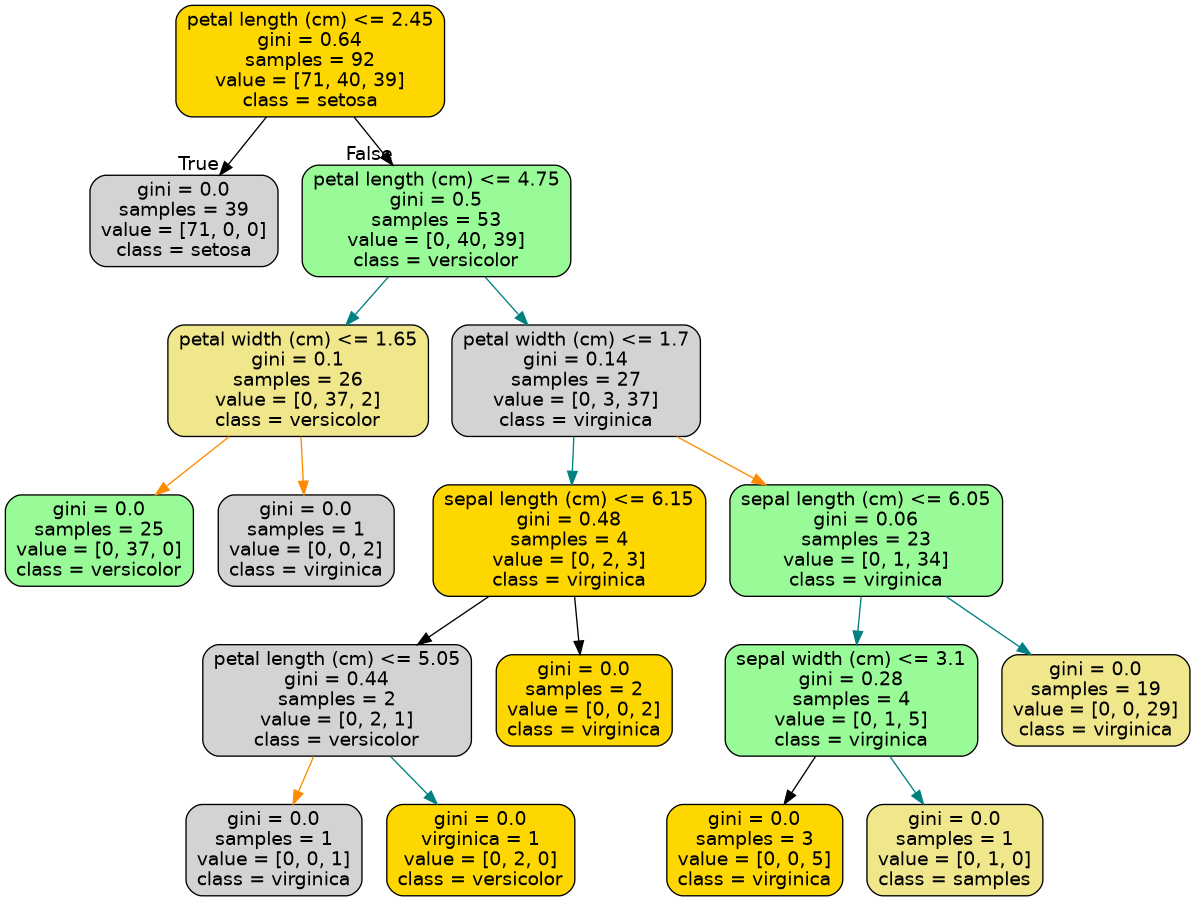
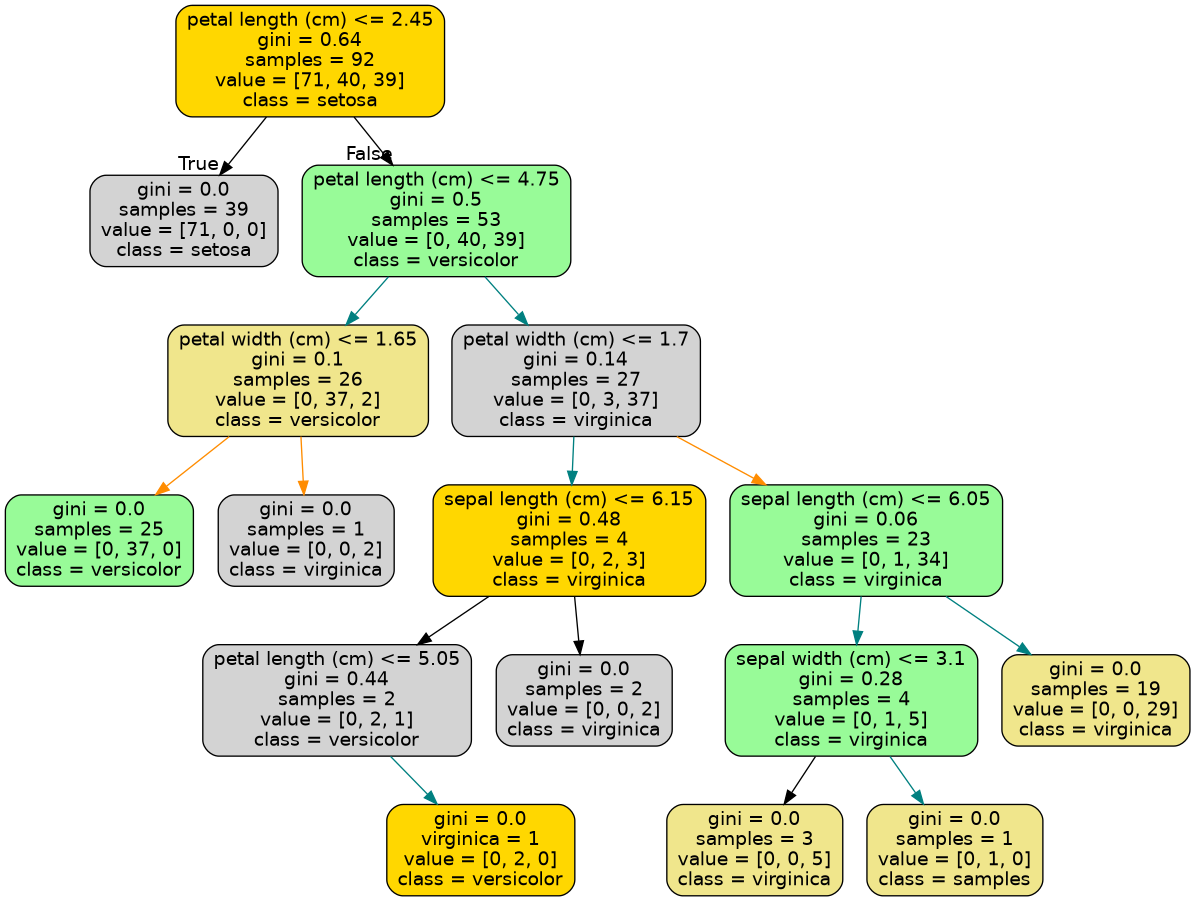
(584, 700) -> (584, 700)
(274, 850) -> none
(755, 850) -> (755, 850)
